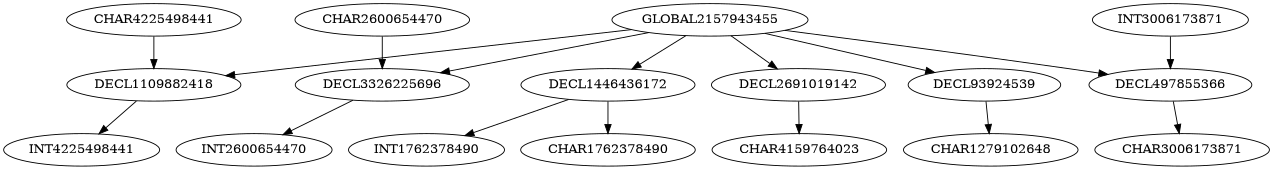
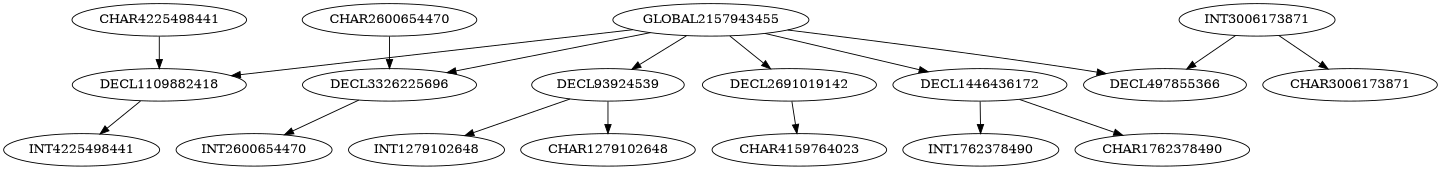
(1175, 113) -> (1300, 50)
none -> (427, 150)
